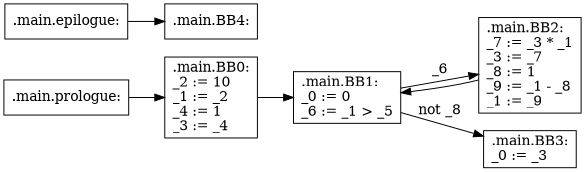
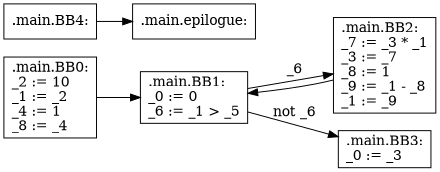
(141, 21) -> (110, 21)
(66, 98) -> none
(211, 98) -> (50, 98)
(440, 111) -> (294, 113)
